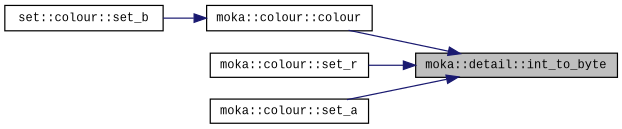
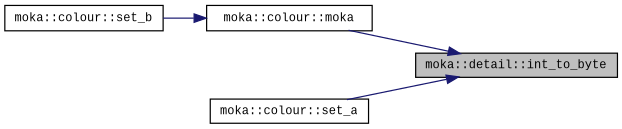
(84, 18) -> (84, 18)
(289, 18) -> (289, 18)
(289, 65) -> none
